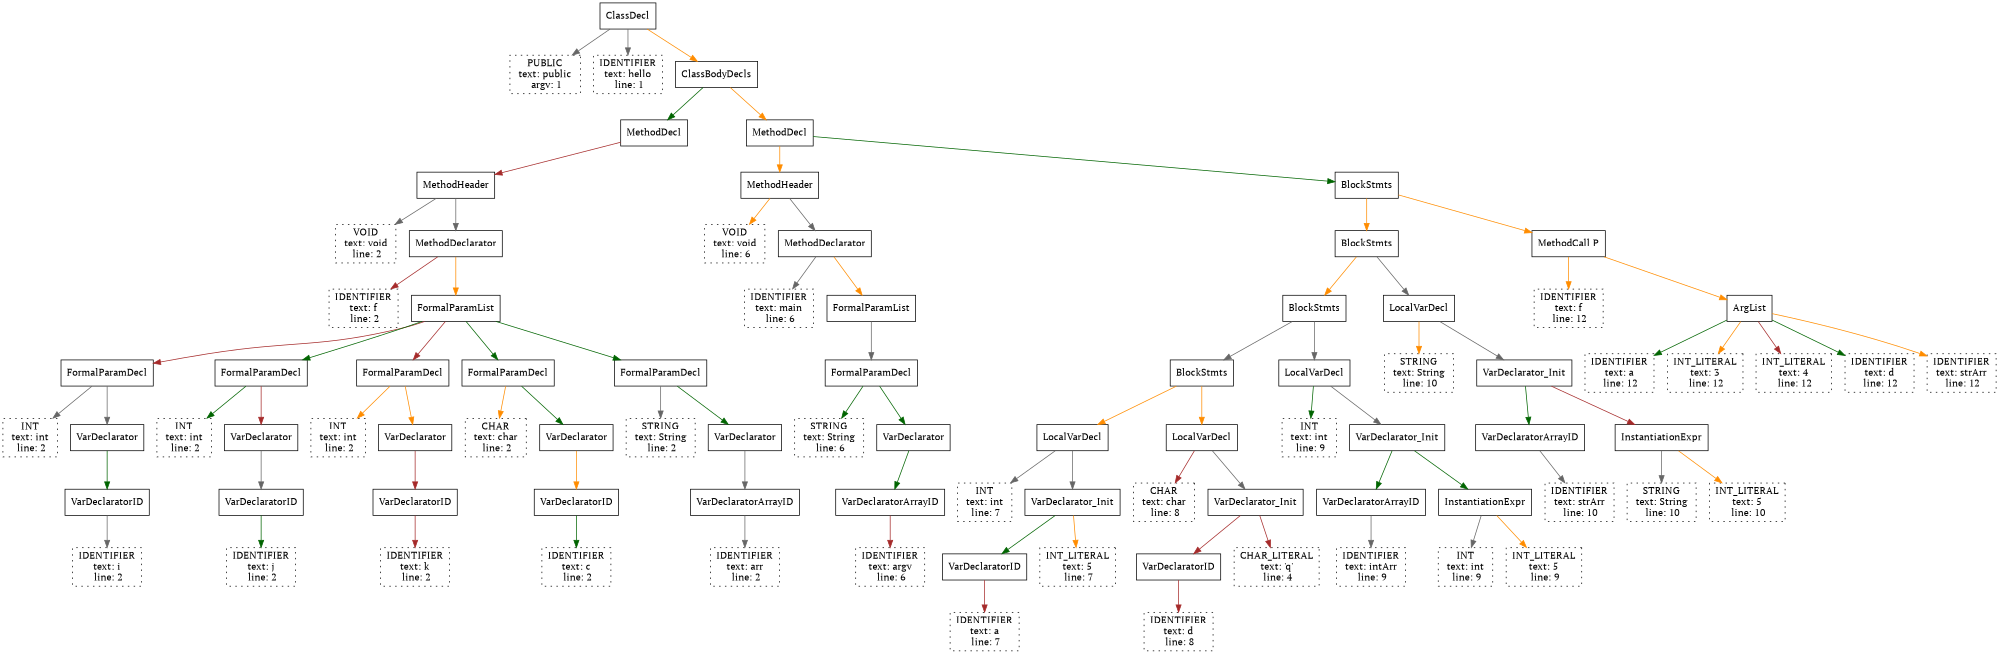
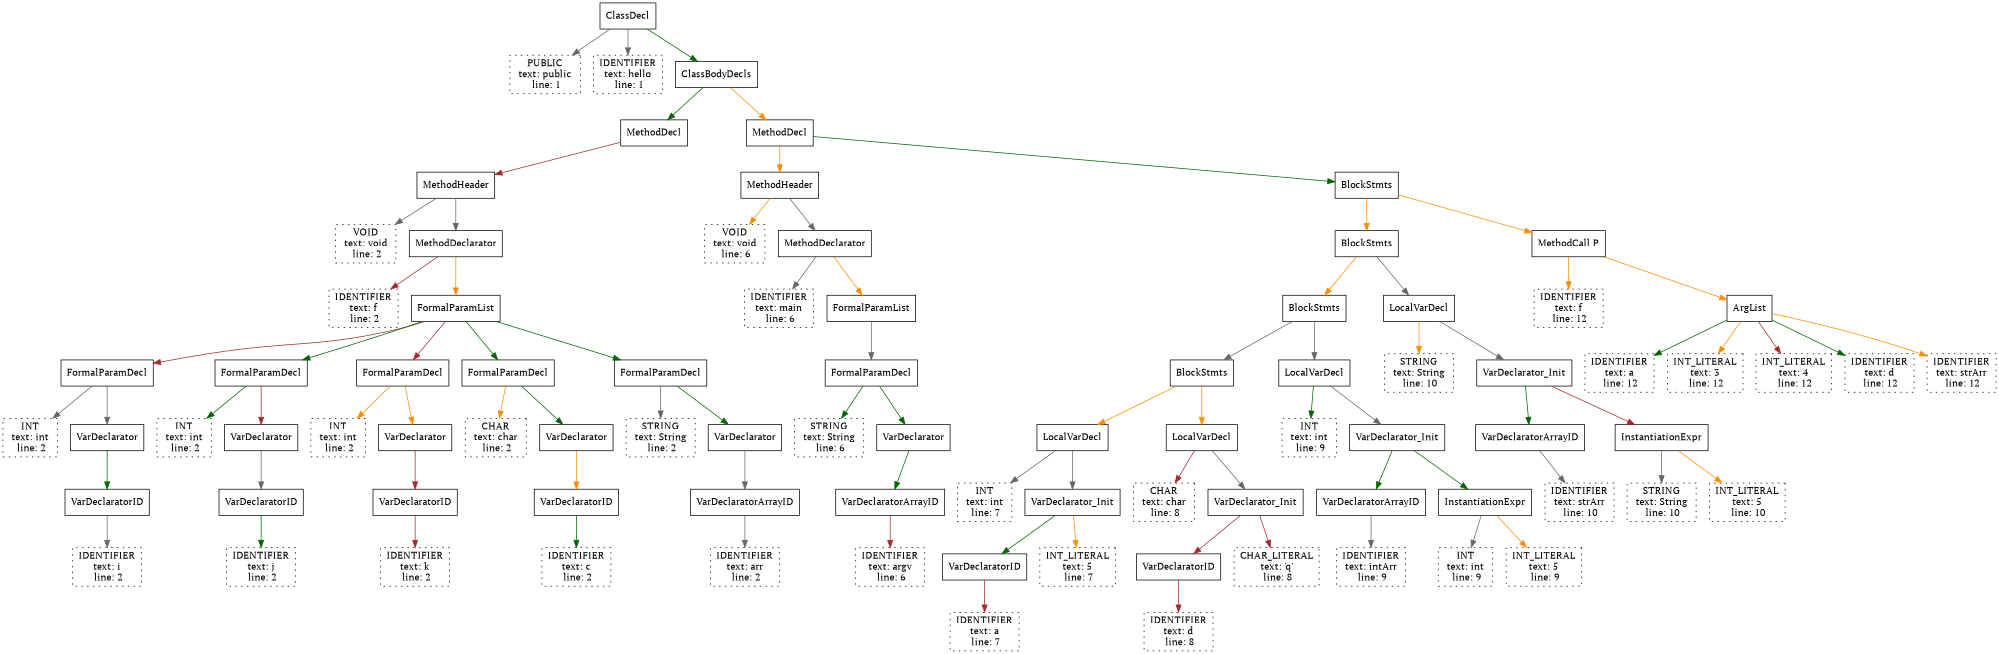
(669, 43) -> (669, 43)
(545, 85) -> (545, 85)
(1277, 577) -> (1277, 577)
